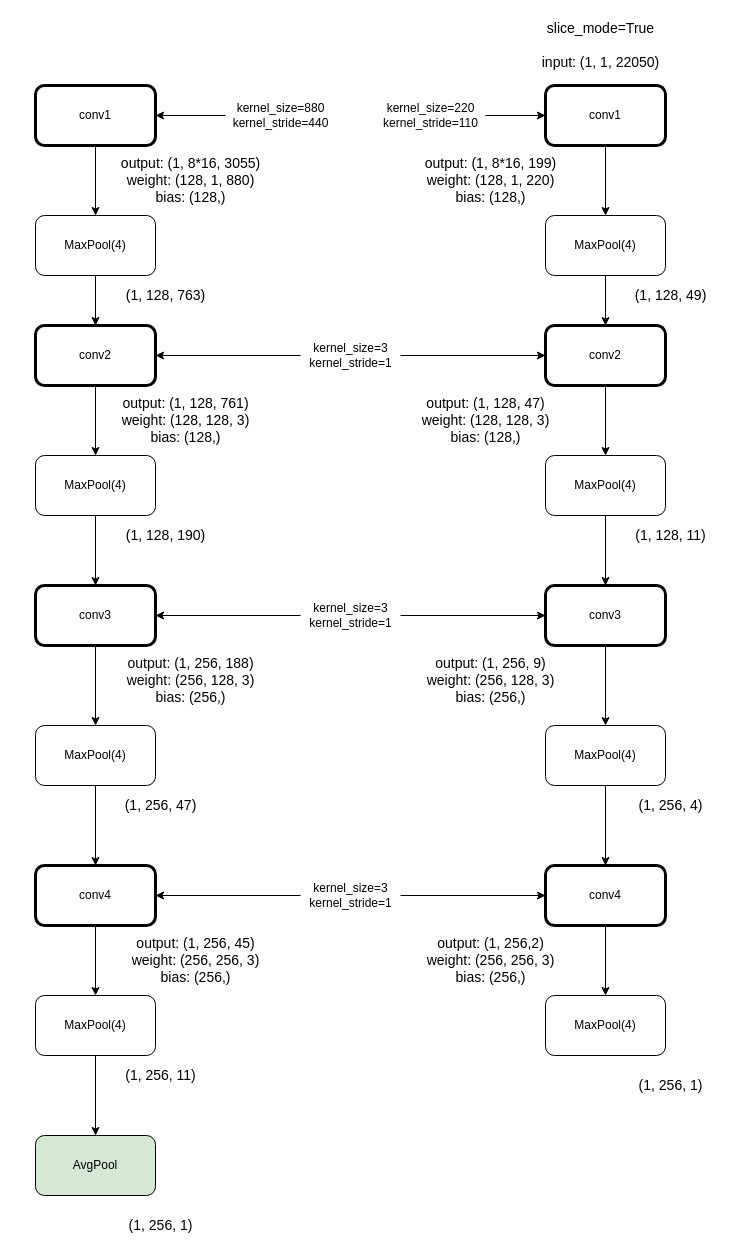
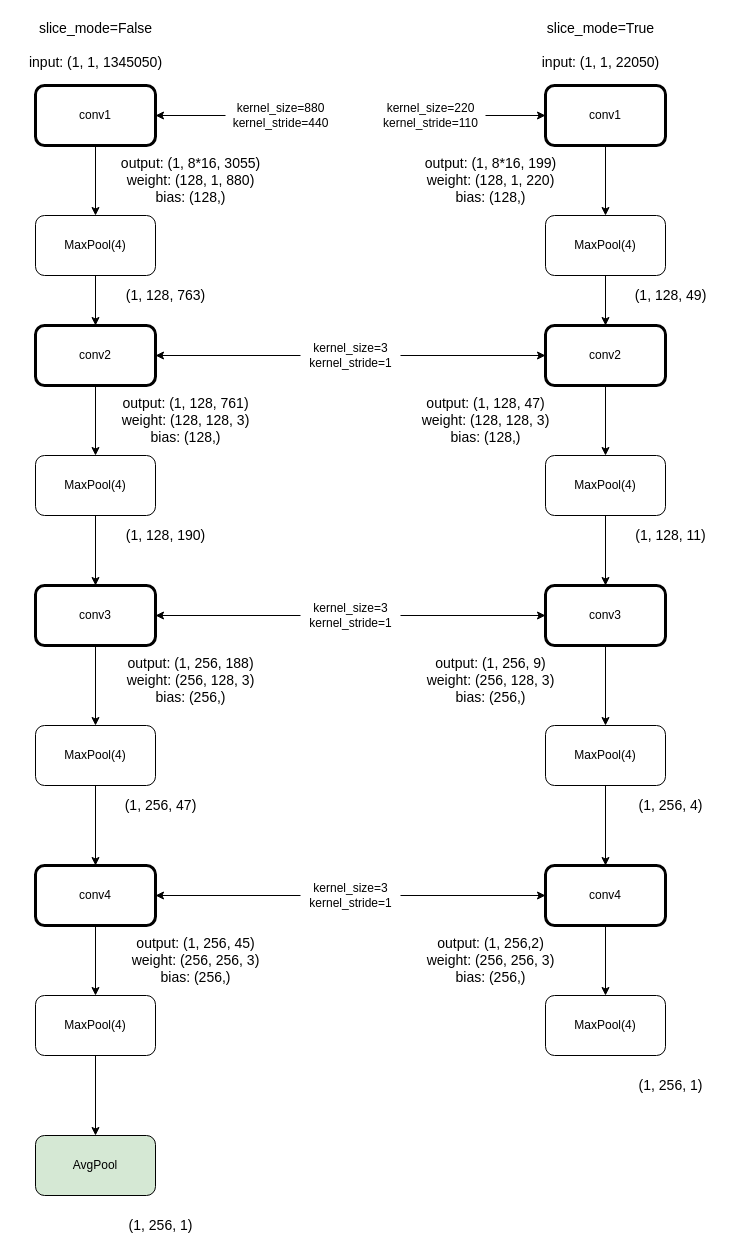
none -> (96, 46)
(161, 1076) -> none
